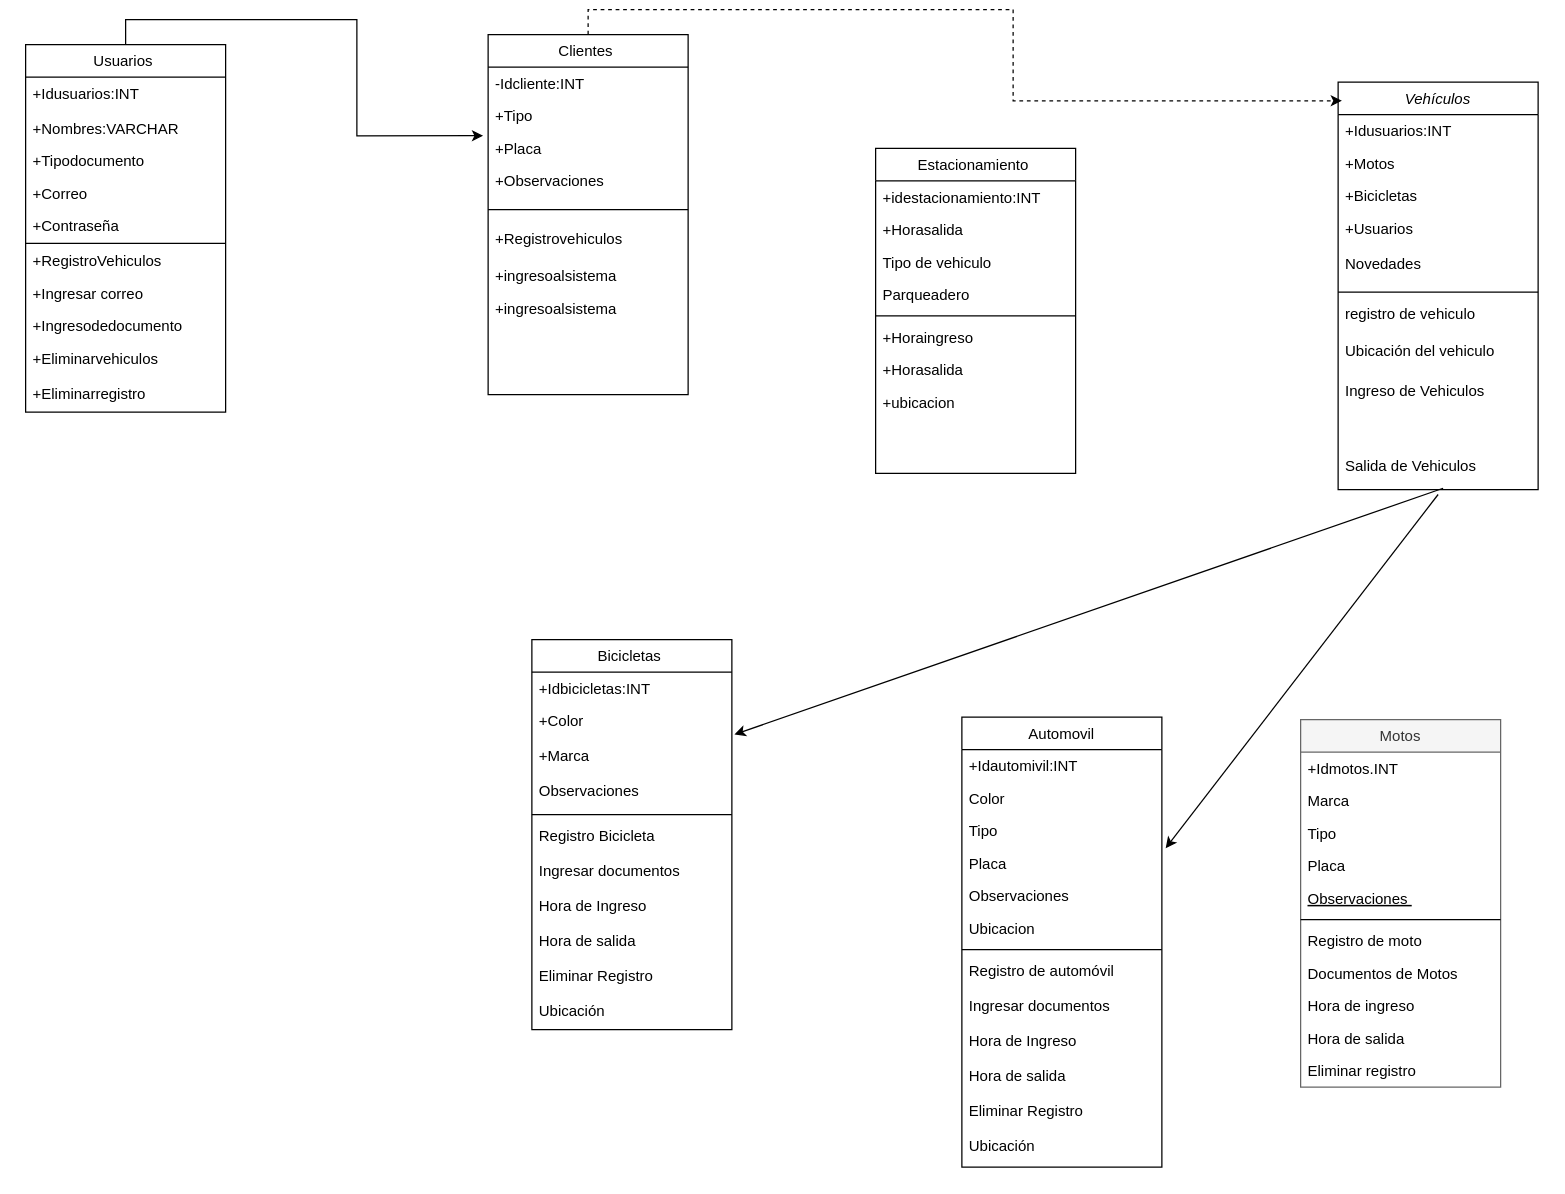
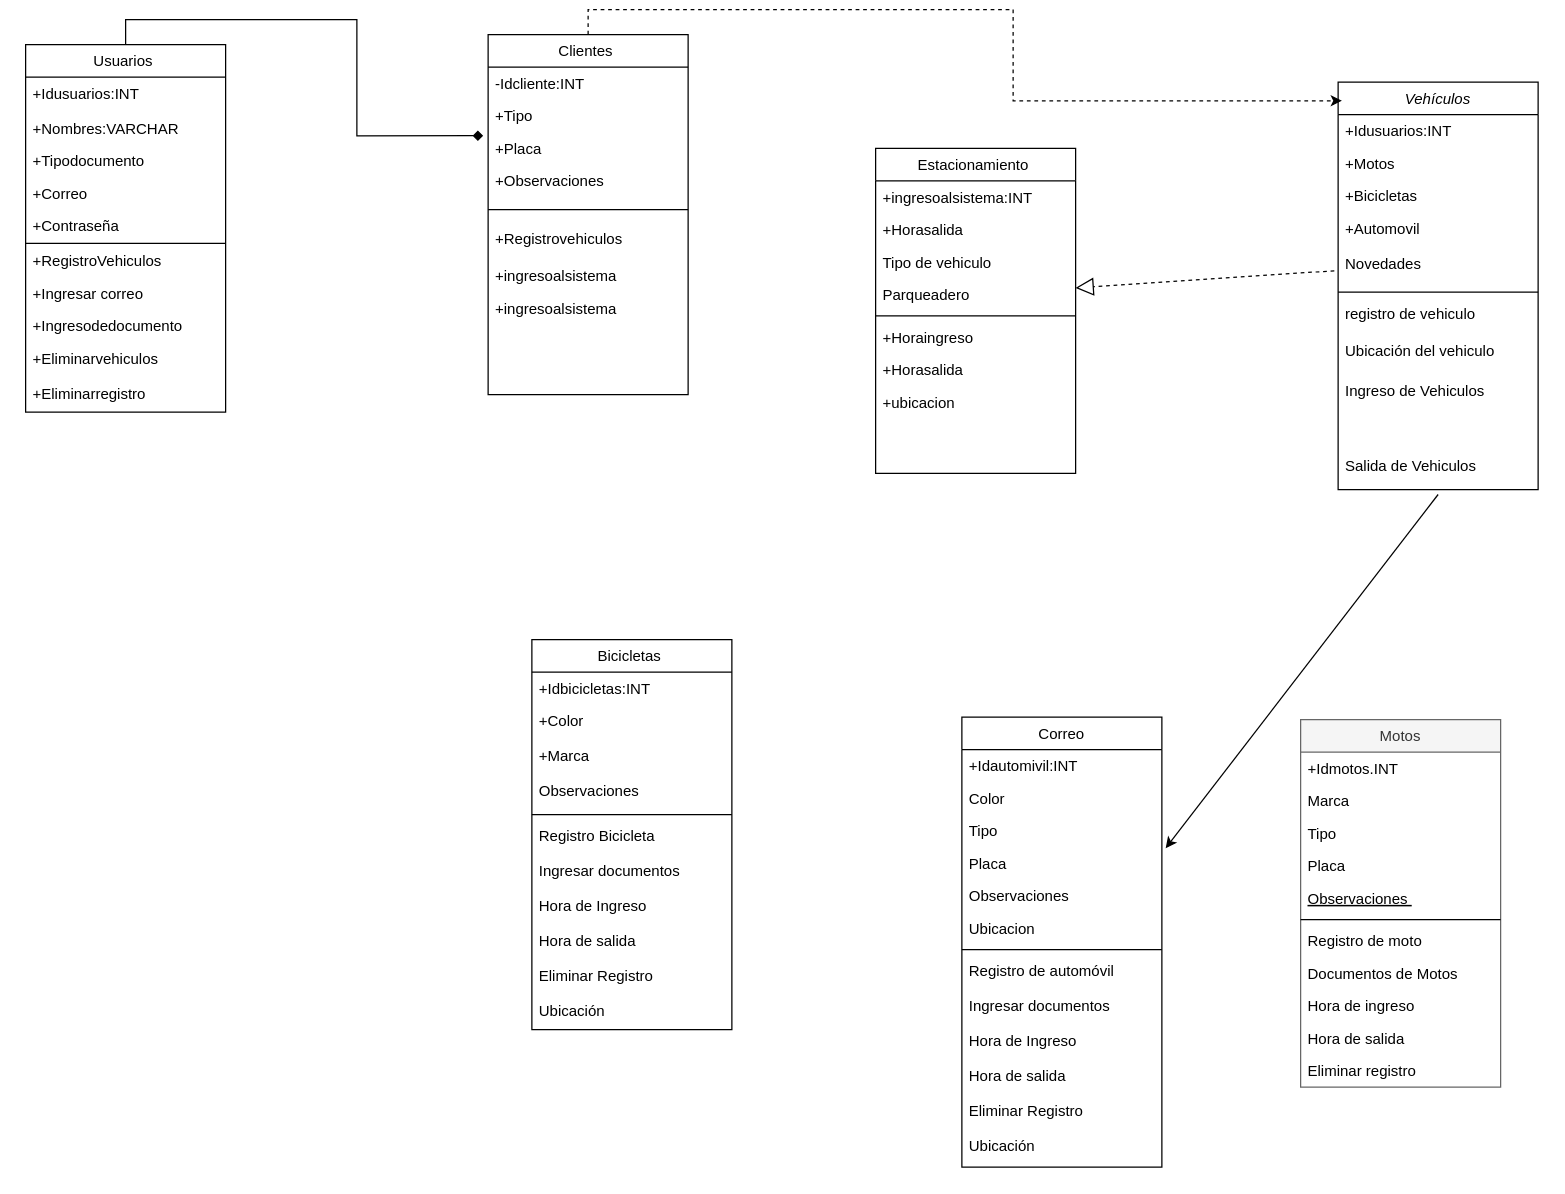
(473, 136) -> (472, 136)
(967, 198) -> (963, 198)
(1381, 229) -> (1383, 229)
none -> (1214, 279)
(1088, 612) -> none
(1061, 734) -> (1061, 734)
